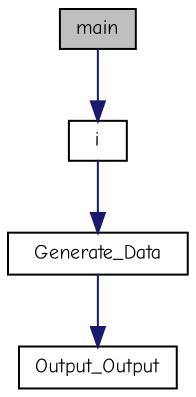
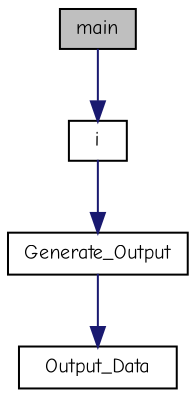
(98, 254) -> (98, 254)
(98, 367) -> (98, 367)
